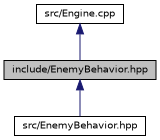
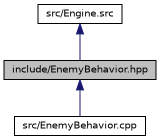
(80, 14) -> (80, 14)
(80, 126) -> (80, 126)
